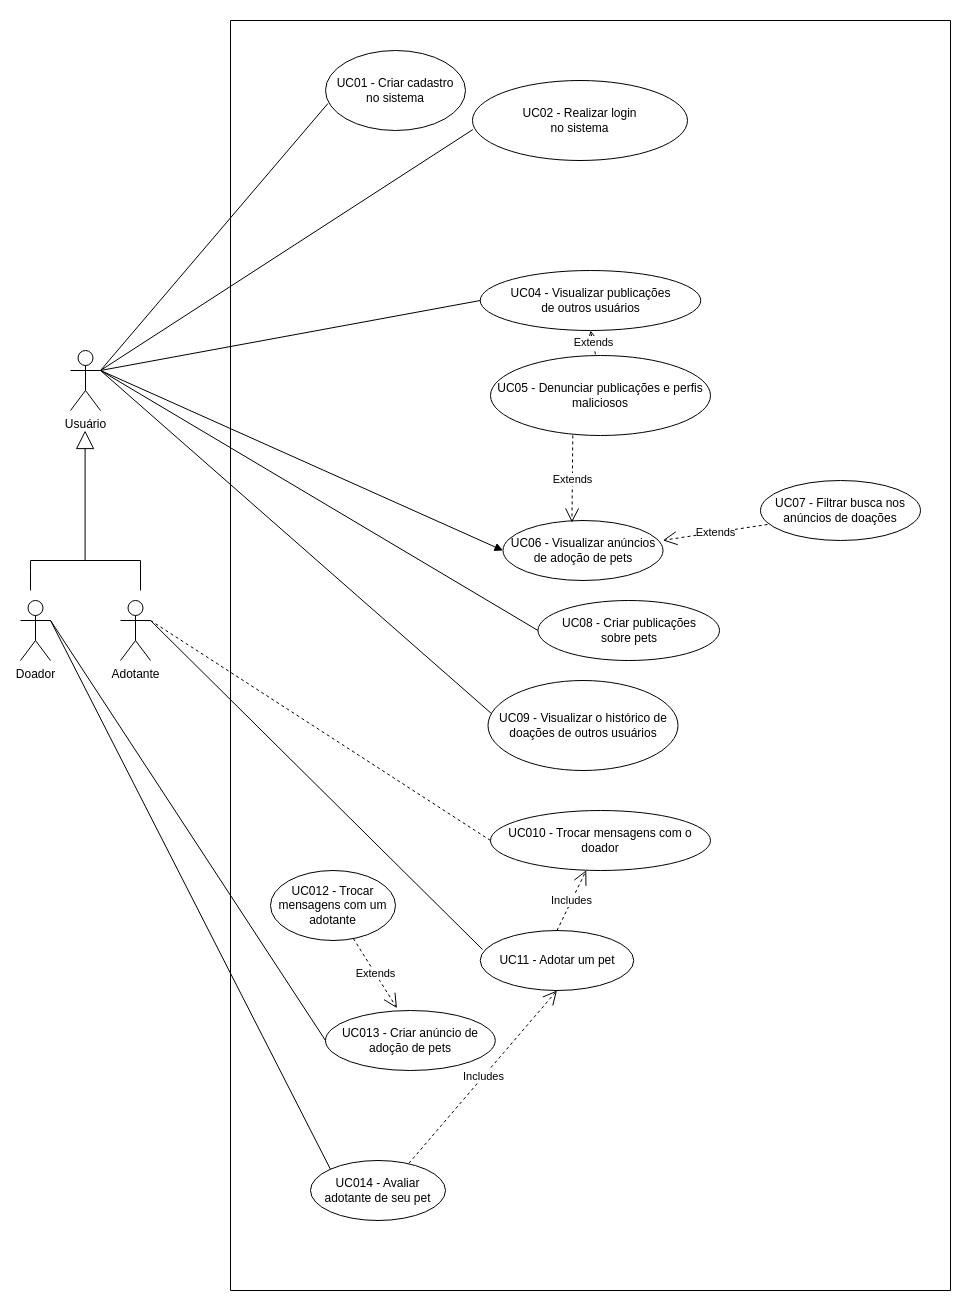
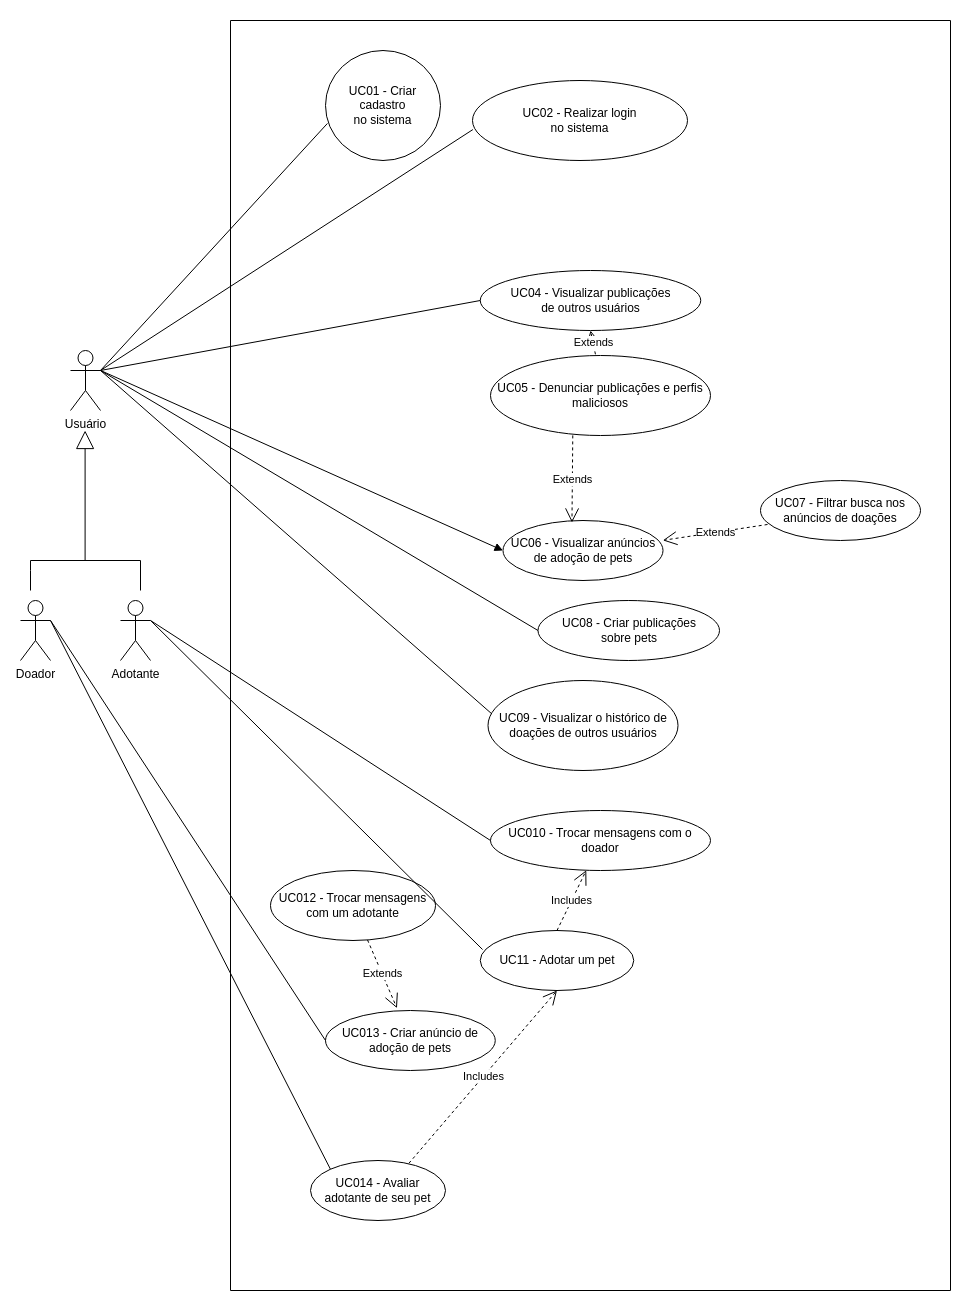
(396, 91) -> (383, 106)
(323, 732) -> (323, 732)
(333, 906) -> (353, 906)
